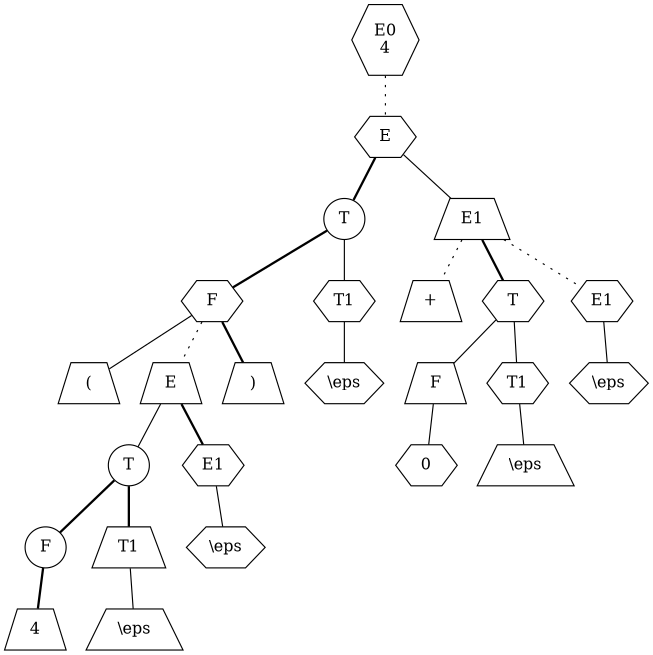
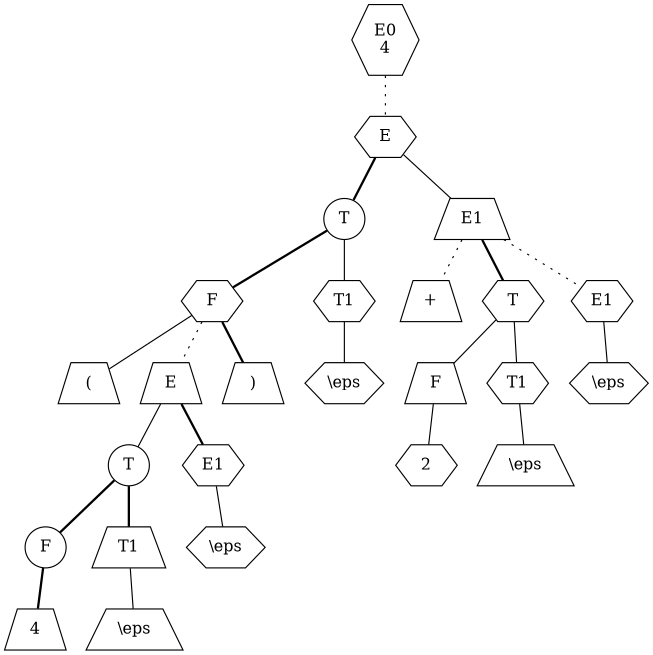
(426, 465) -> (426, 465)
